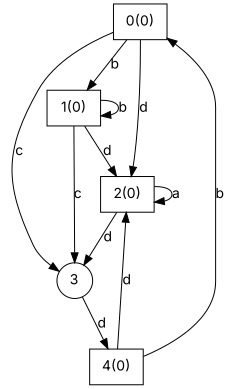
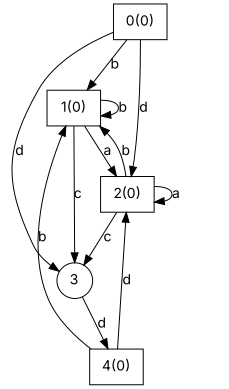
(20, 151) -> (20, 151)
(108, 151) -> (108, 151)
none -> (120, 153)
(216, 211) -> (38, 238)
(108, 238) -> (108, 238)
